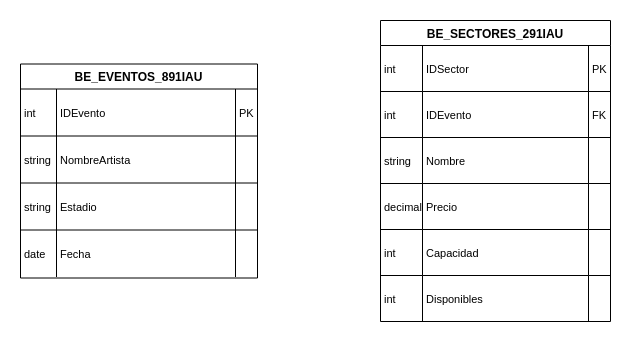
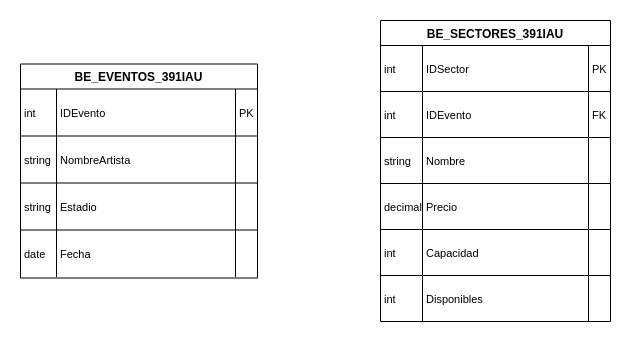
(495, 34) -> (495, 34)
(139, 77) -> (139, 77)
